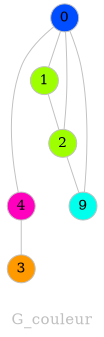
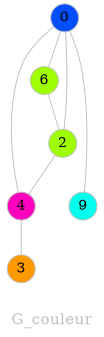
(44, 81) -> (44, 81)
(73, 175) -> (42, 175)
